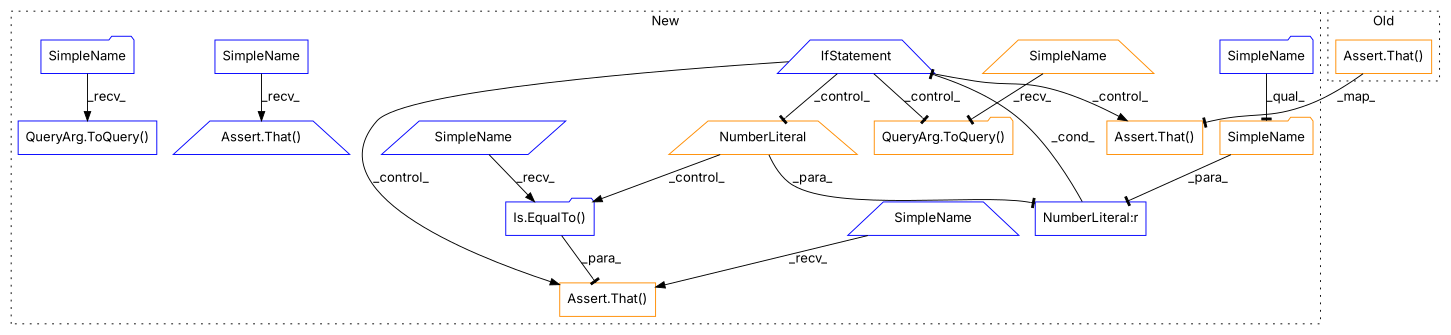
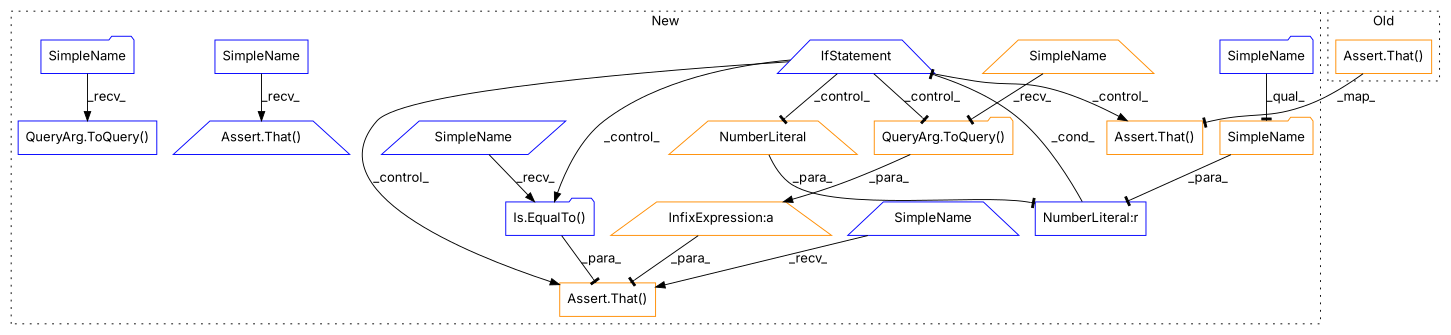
(661, 177) -> (652, 93)
none -> (721, 219)
